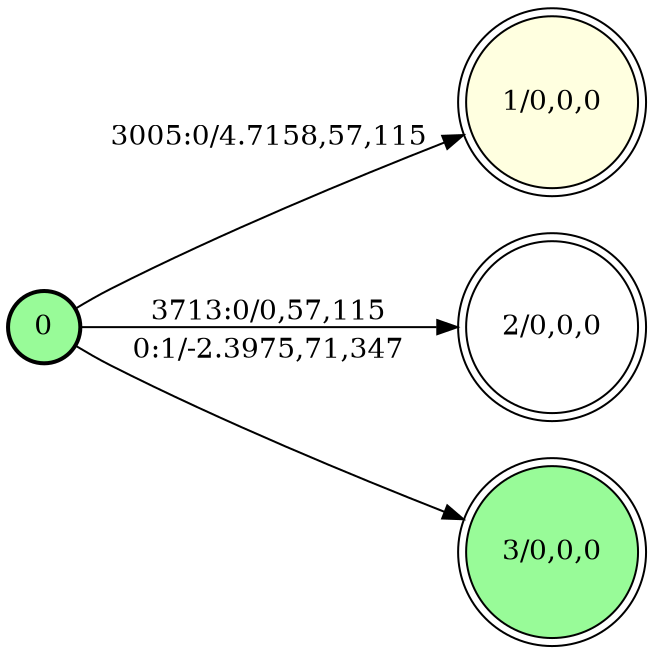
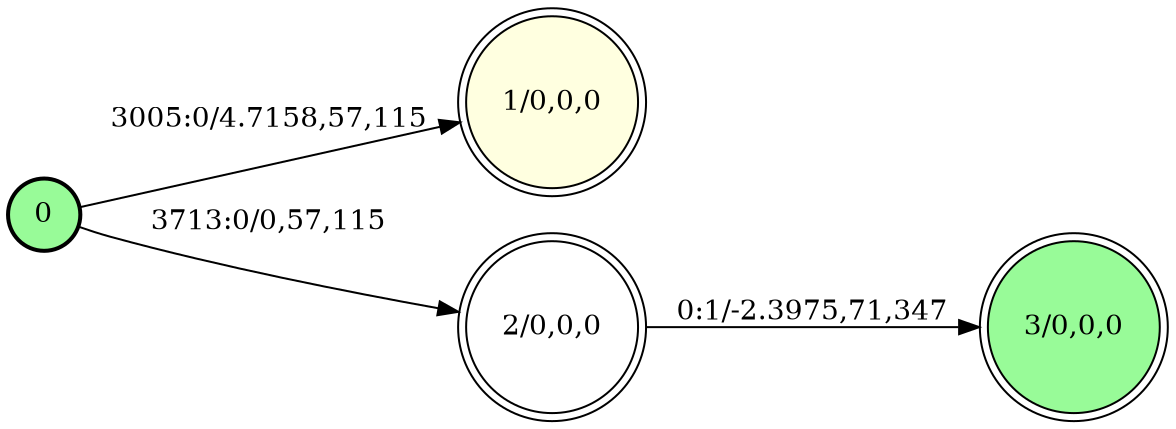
(258, 434) -> (803, 327)
